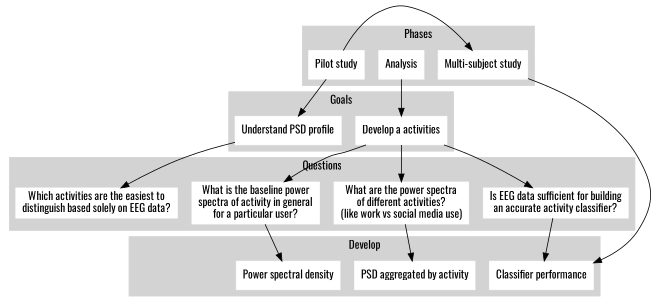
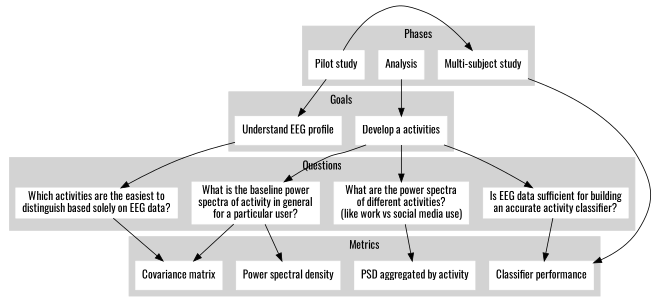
(288, 131) -> (288, 131)
(365, 246) -> (365, 246)
none -> (179, 275)
